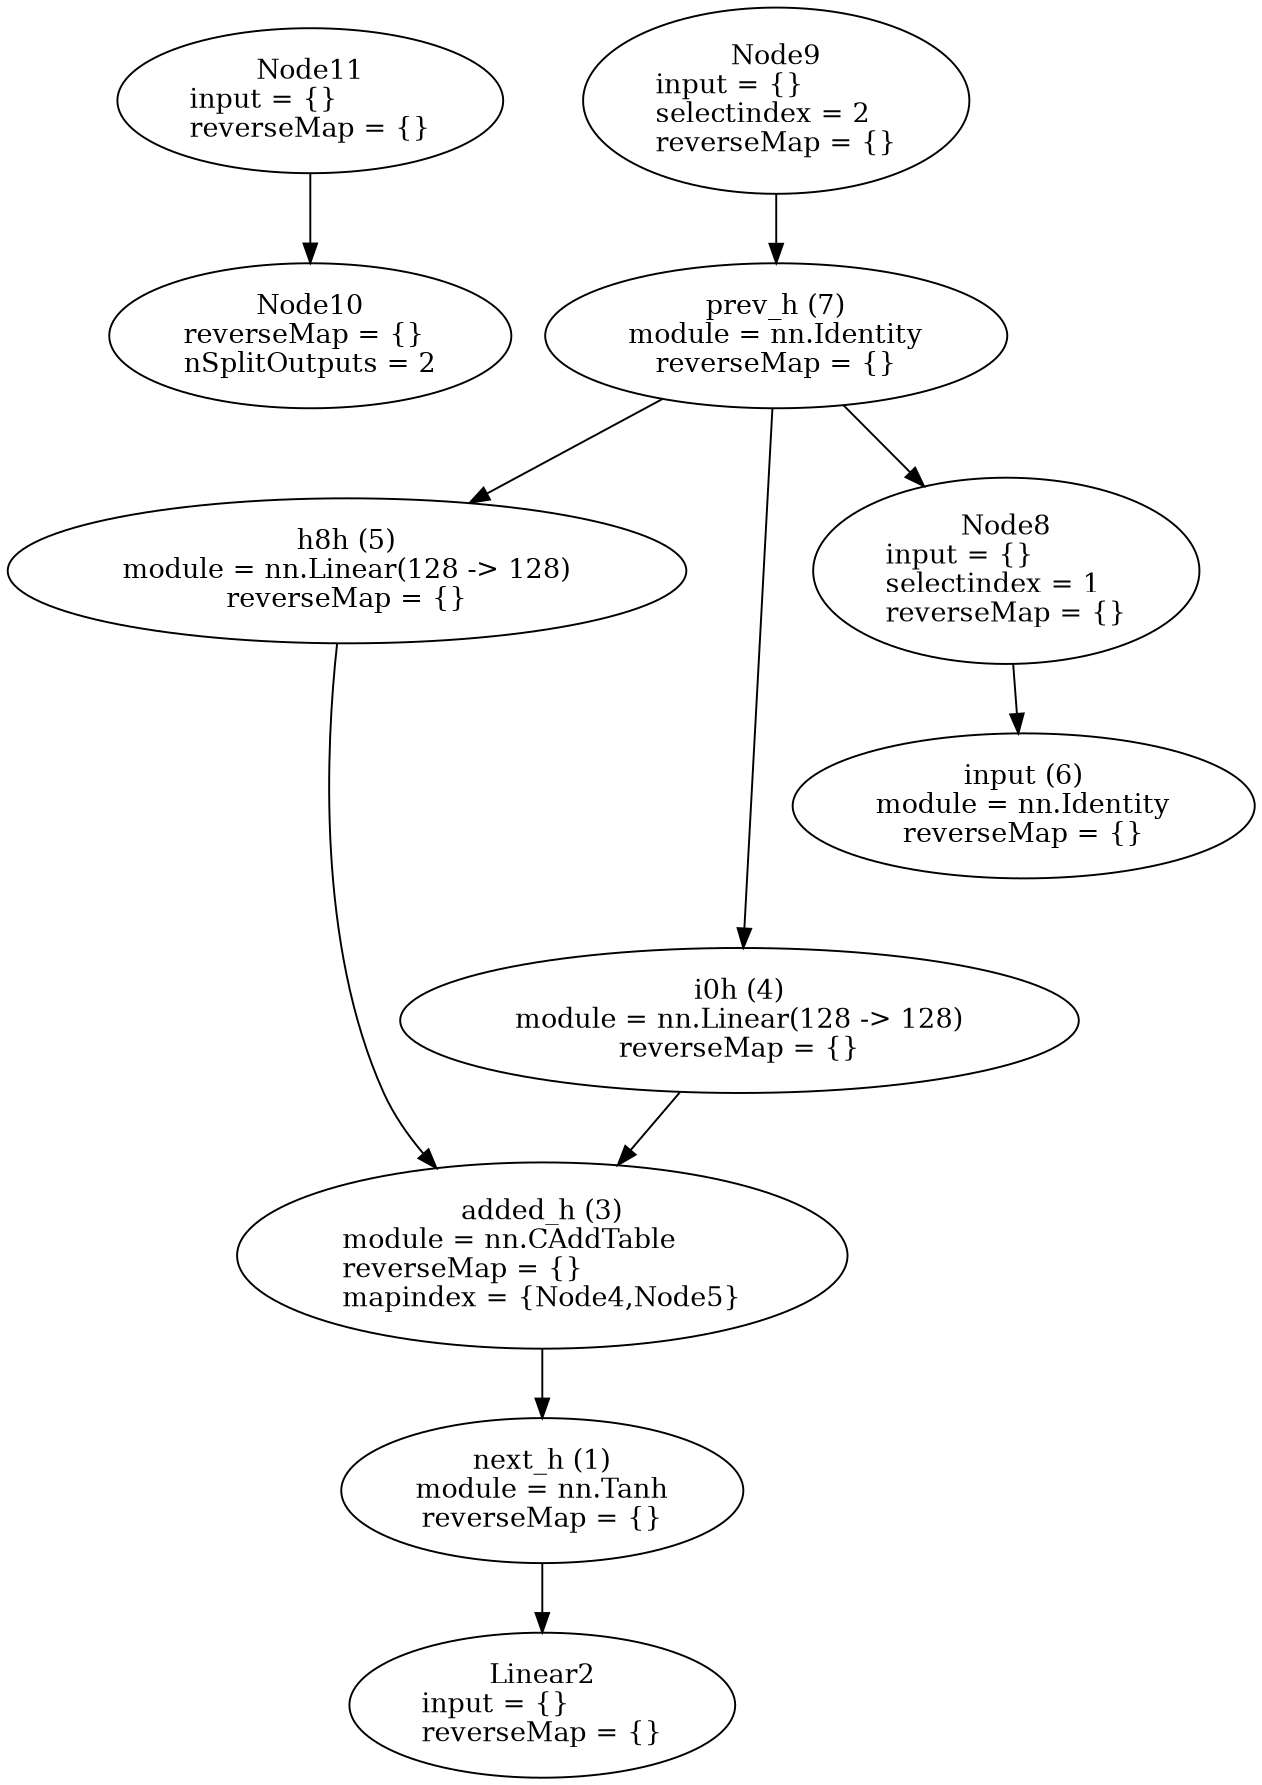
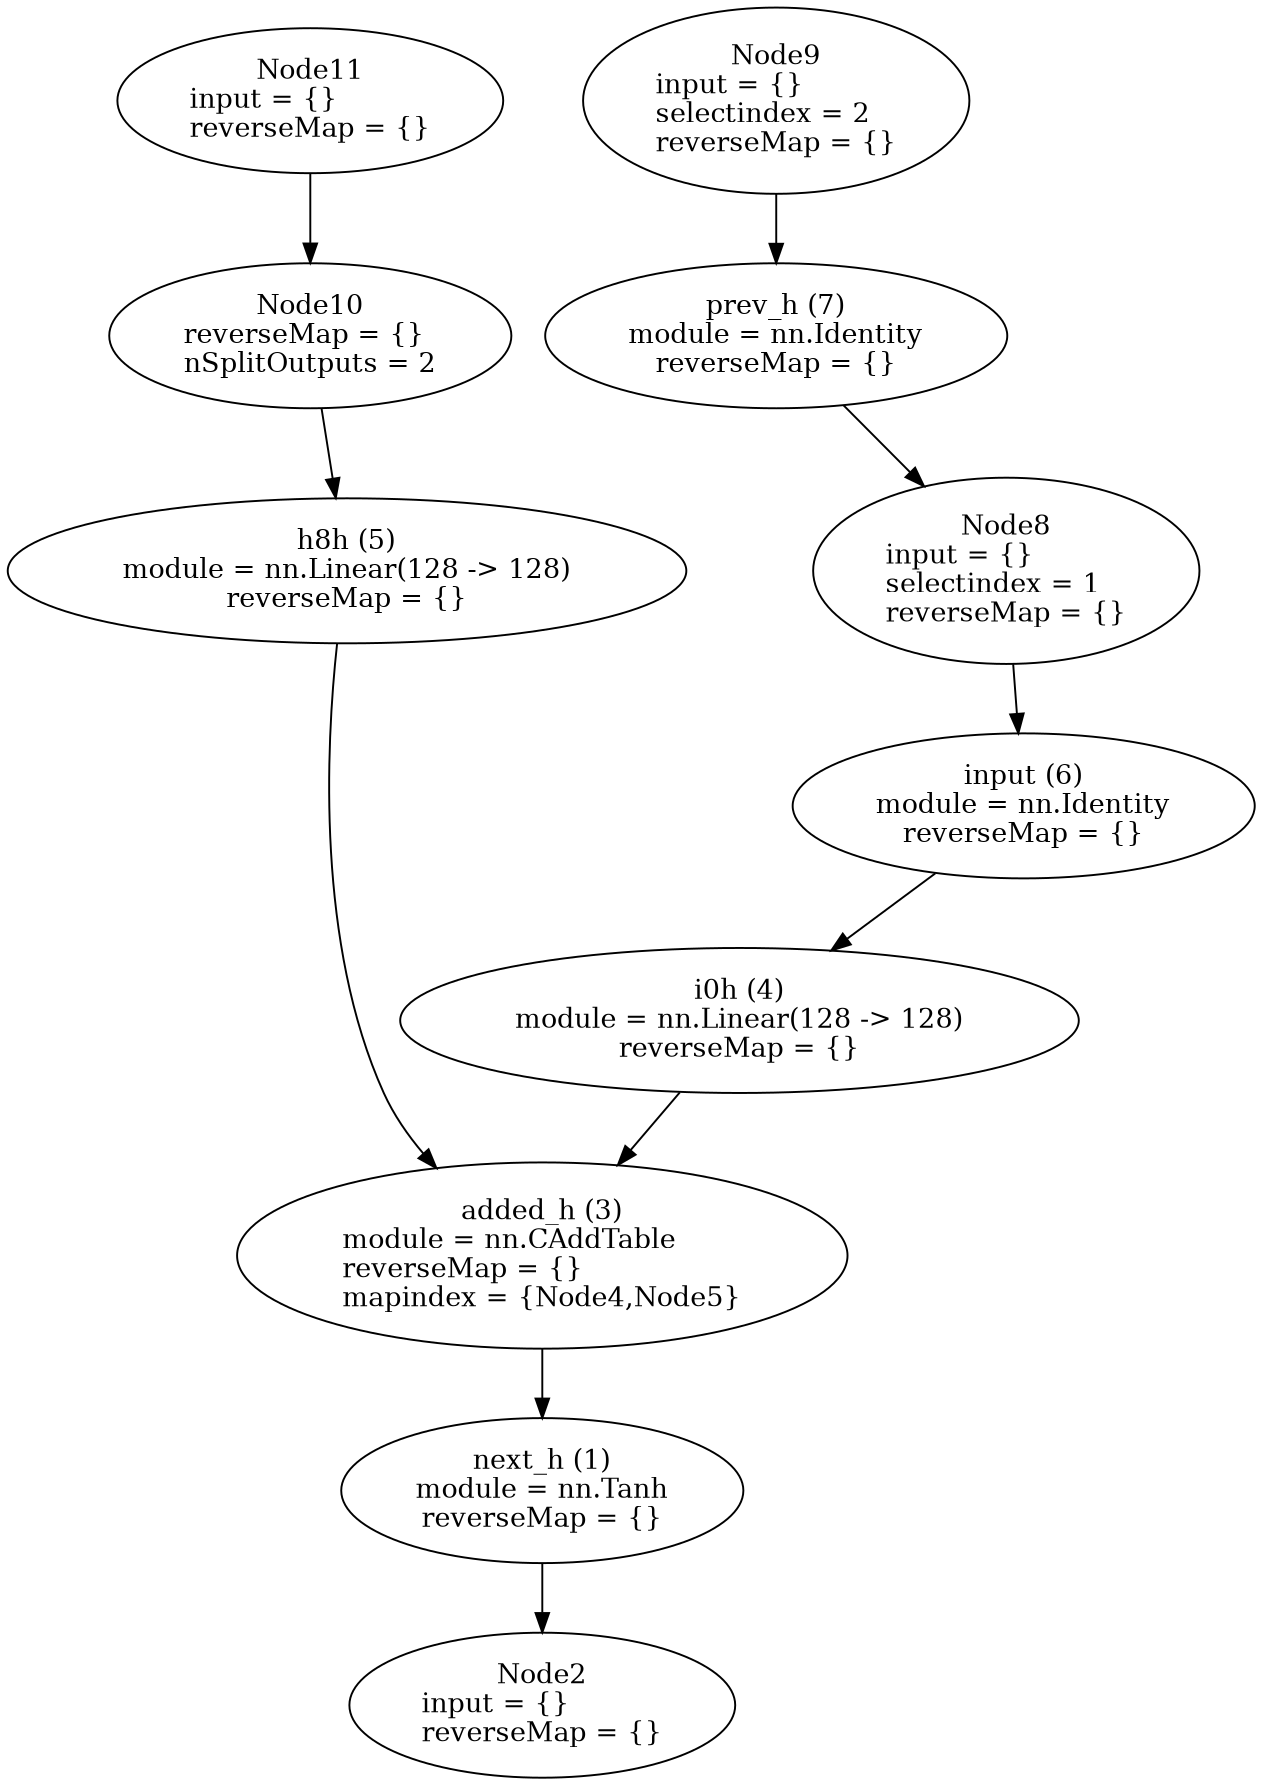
(575, 446) -> (327, 444)
(758, 669) -> (891, 906)
(542, 1705) -> (542, 1705)
